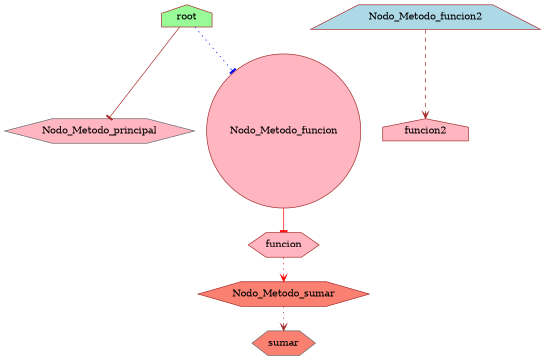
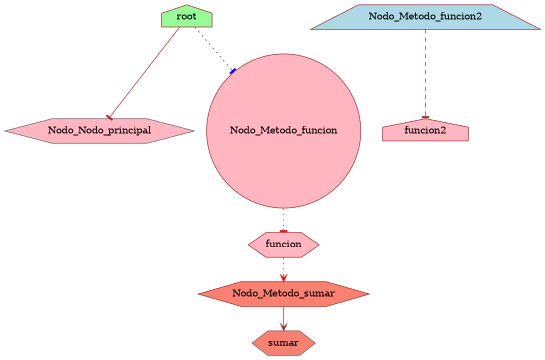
(426, 72) -> (426, 72)
(100, 131) -> (100, 131)
(284, 219) -> (284, 219)
(284, 315) -> (284, 315)
